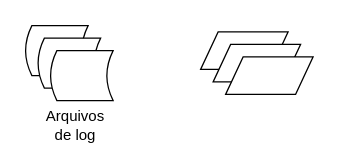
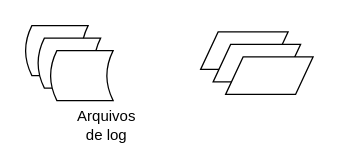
(76, 126) -> (107, 126)
